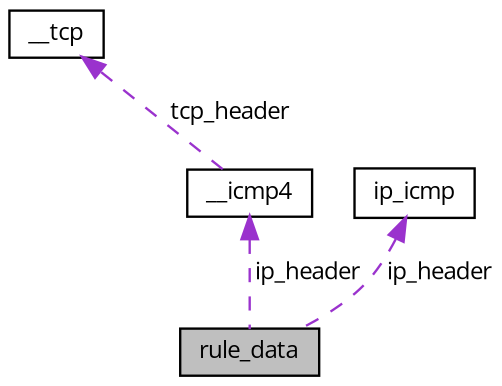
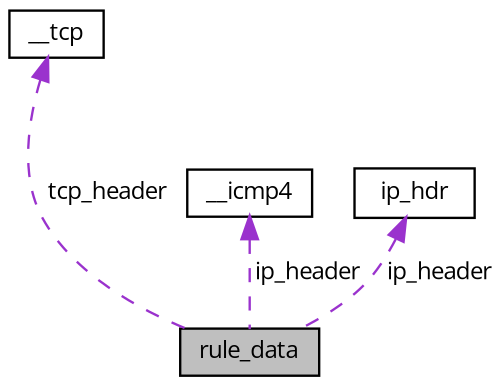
(163, 121) -> (55, 237)
(415, 193) -> (415, 193)
